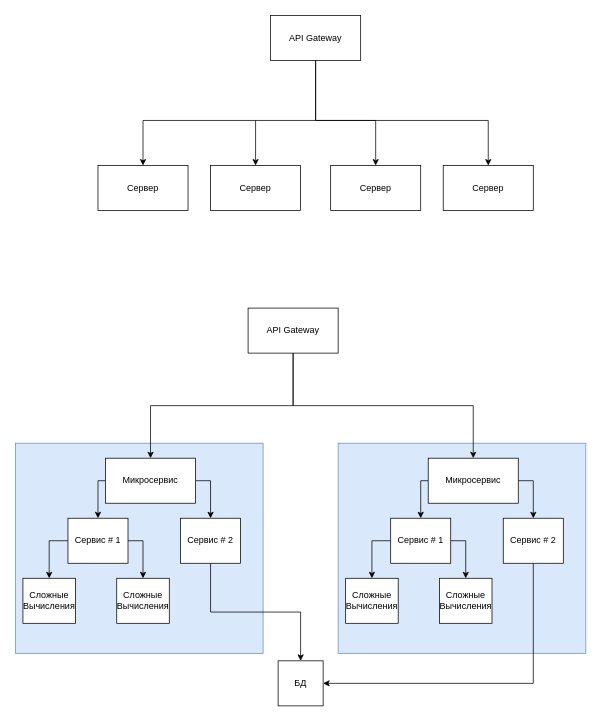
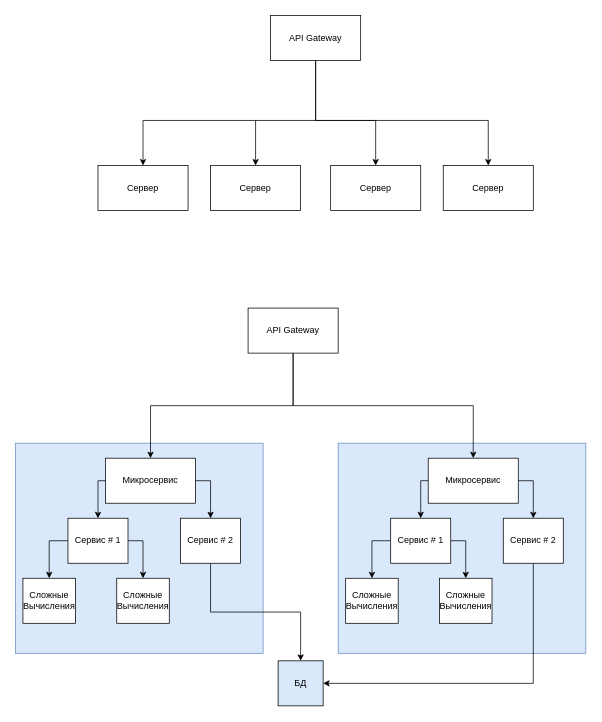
(300, 683) -> (300, 683)
